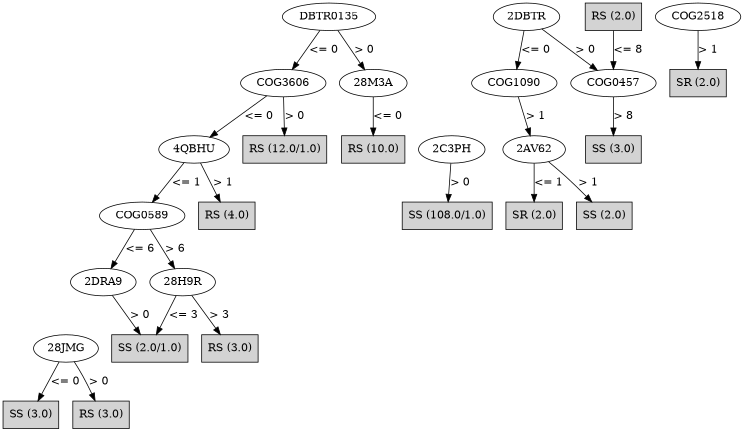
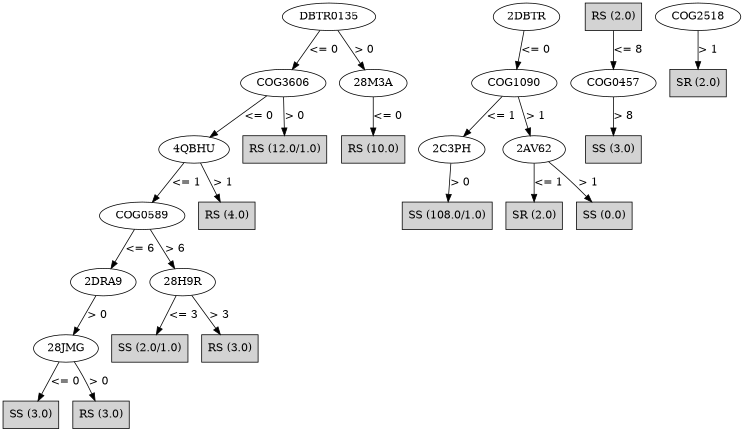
(566, 47) -> none
none -> (486, 114)
(604, 216) -> (604, 216)
(124, 312) -> (87, 312)
